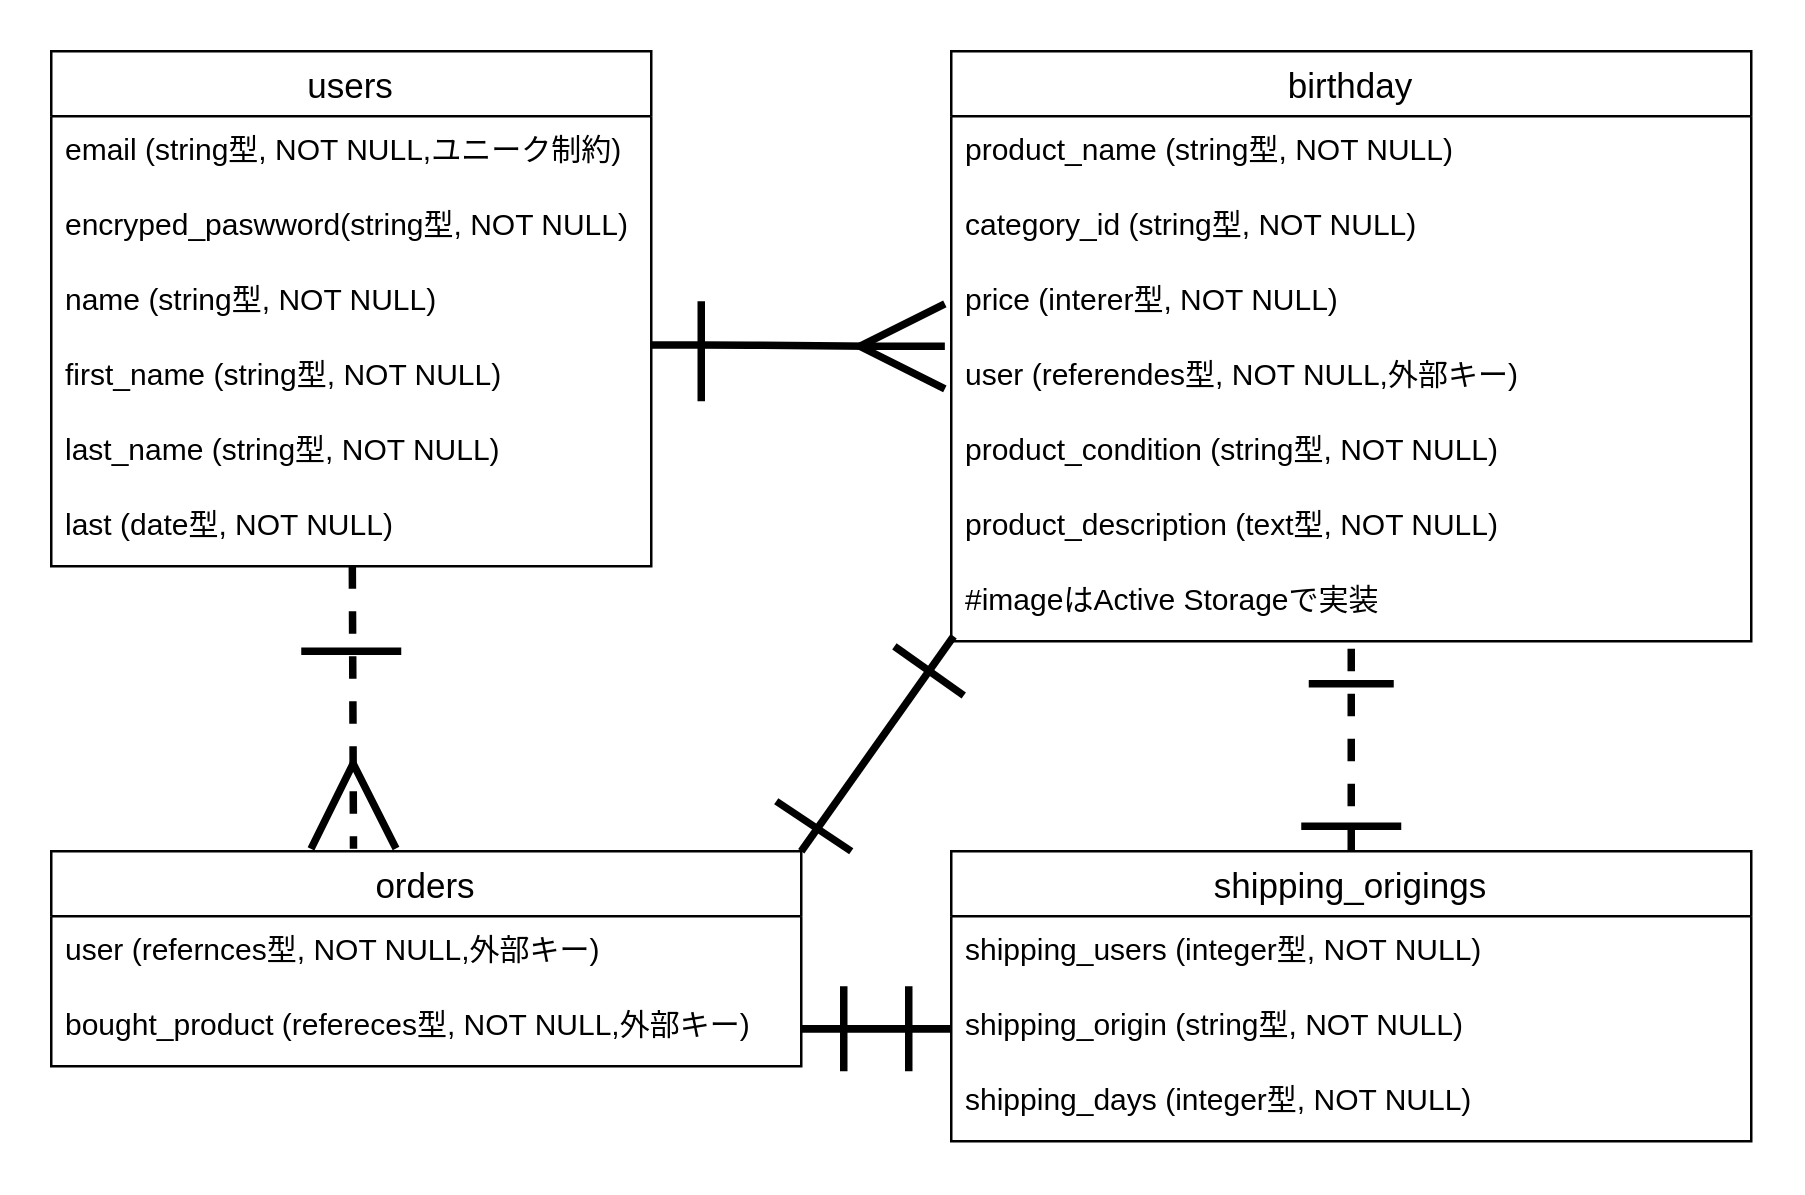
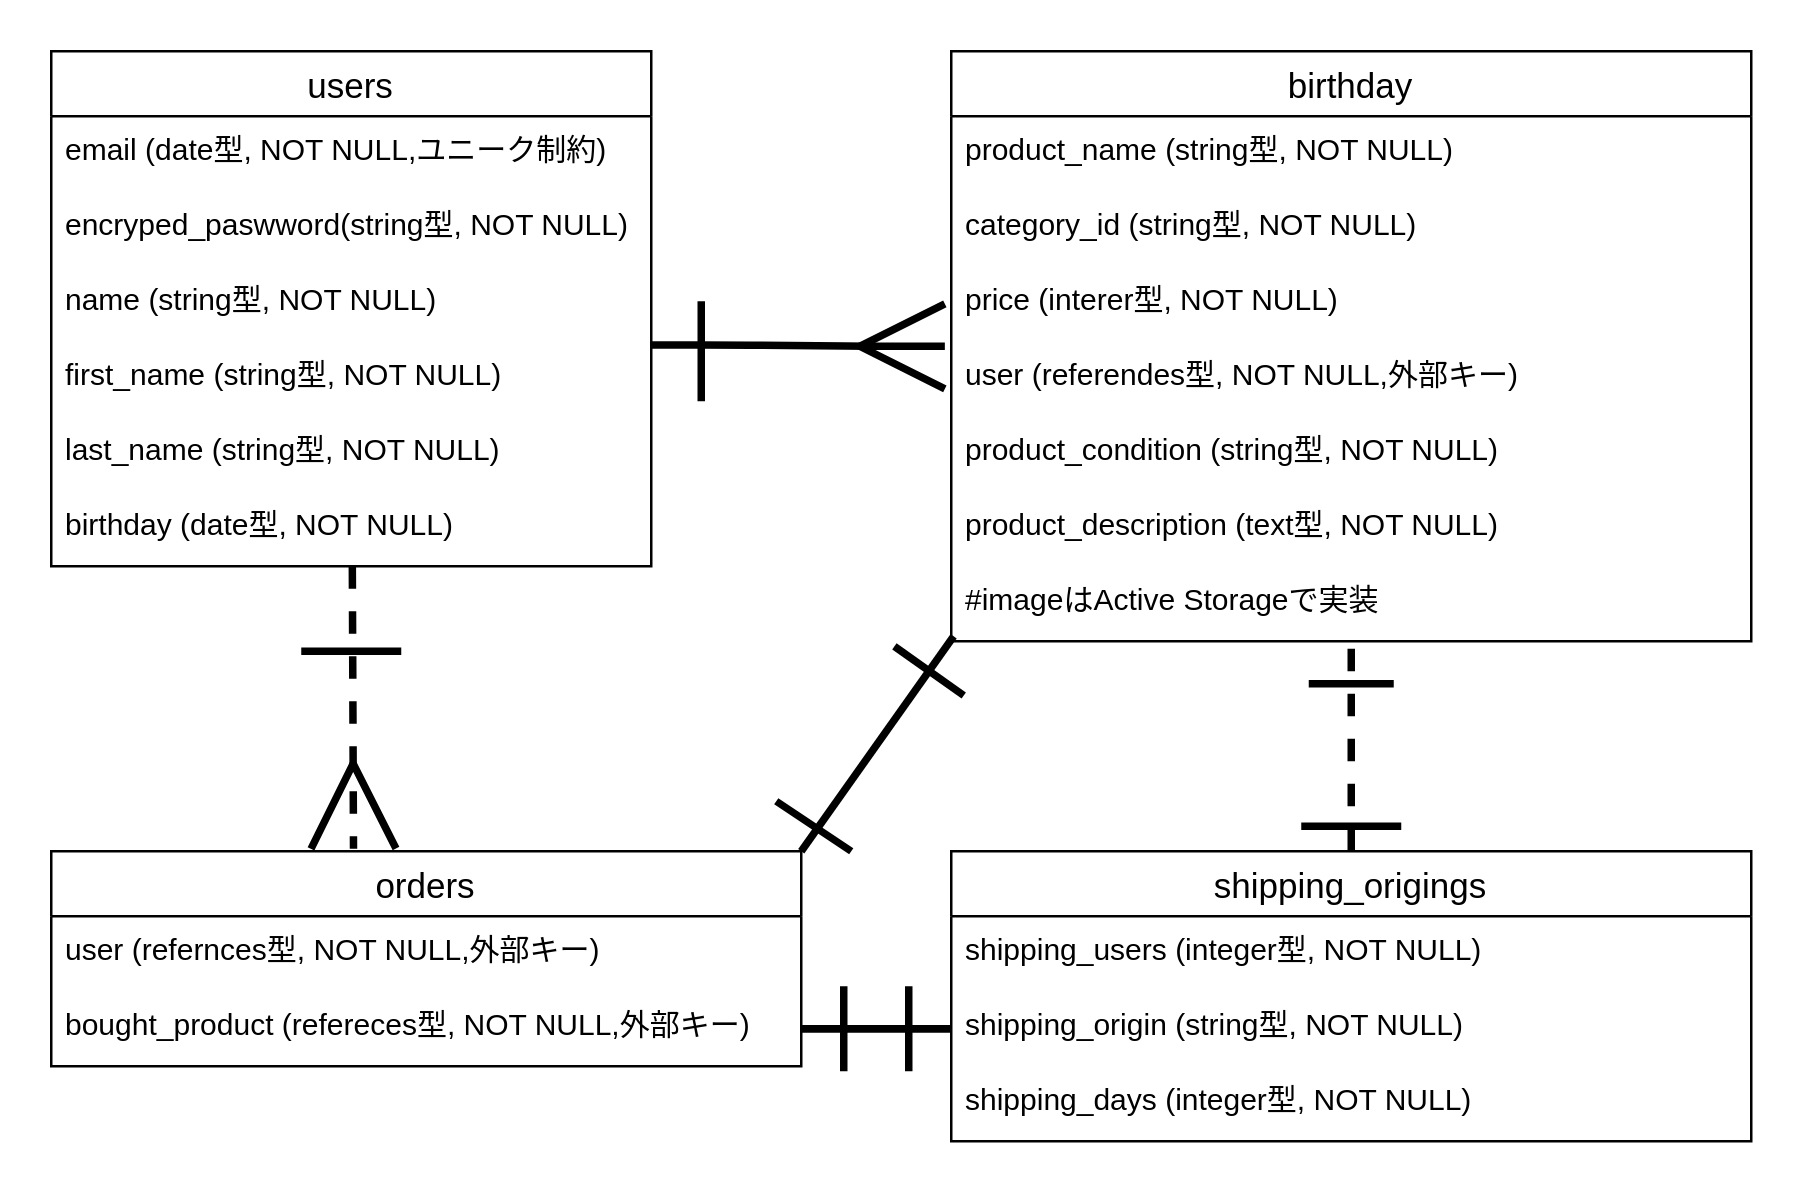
(349, 150) -> (336, 150)
(241, 525) -> (274, 525)
